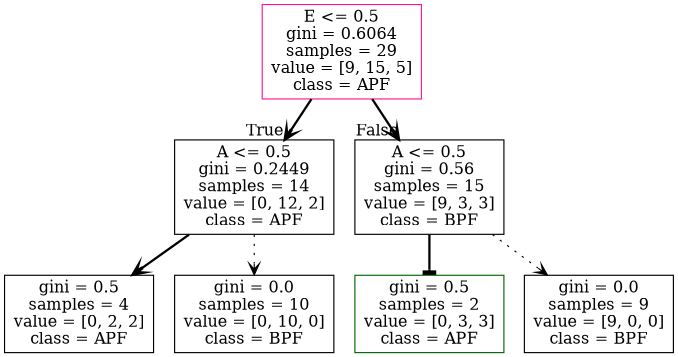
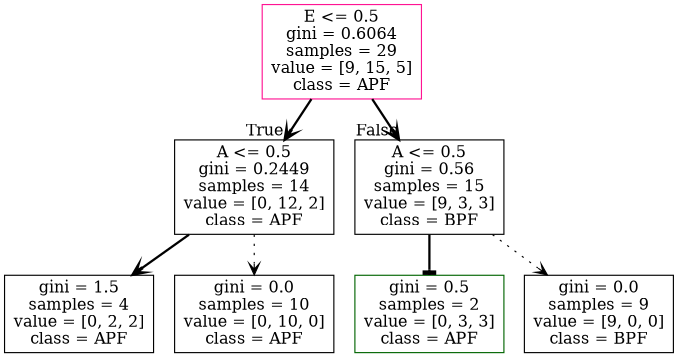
(79, 314) -> (79, 314)
(254, 314) -> (254, 314)
